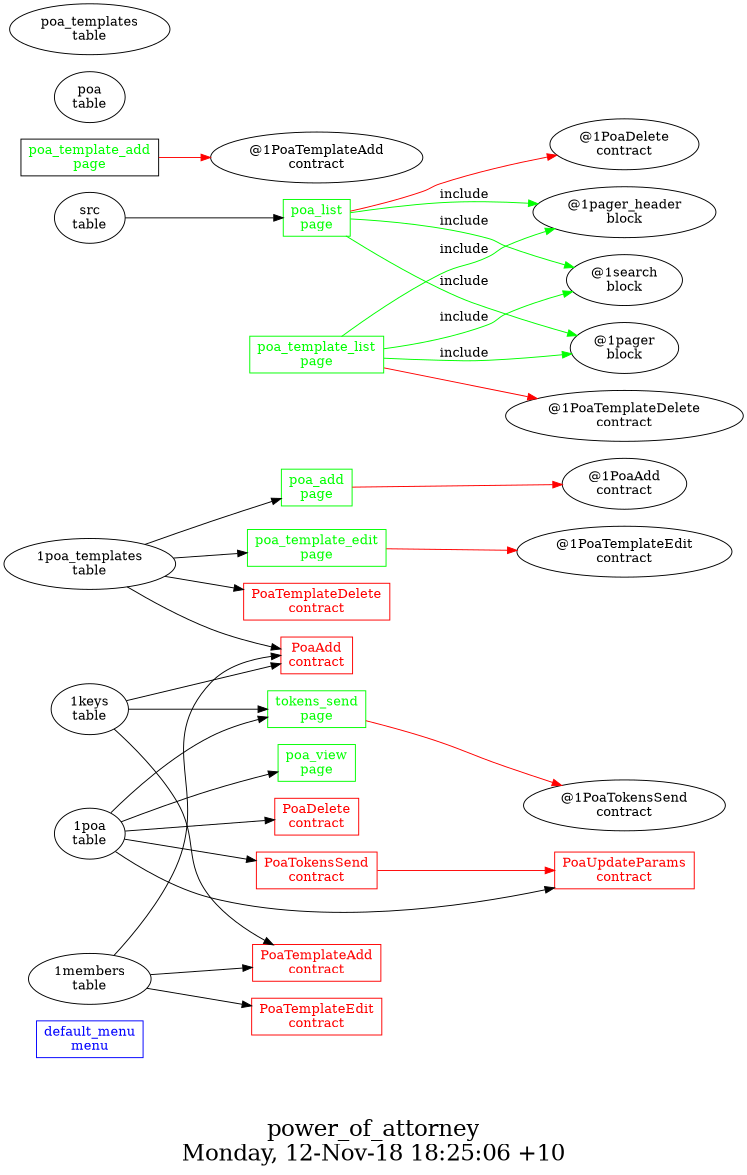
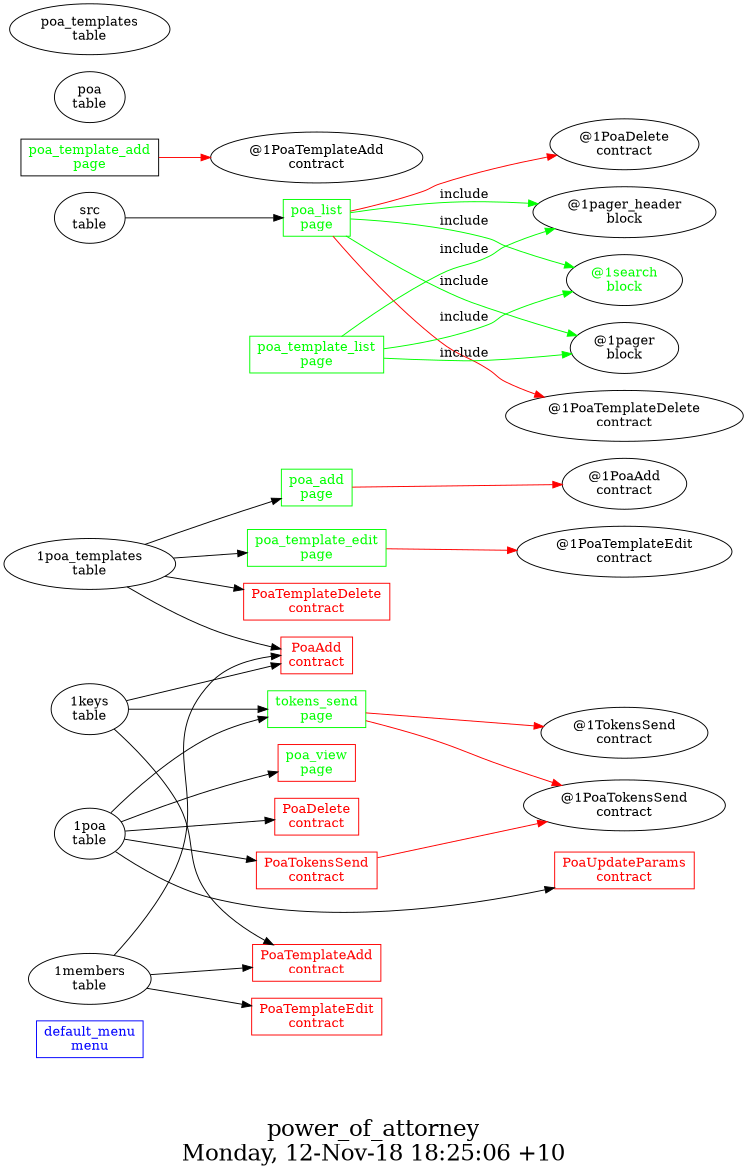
(624, 280) -> (624, 280)
(456, 382) -> (424, 329)
none -> (624, 733)
(317, 763) -> (317, 763)
(461, 870) -> (458, 841)
